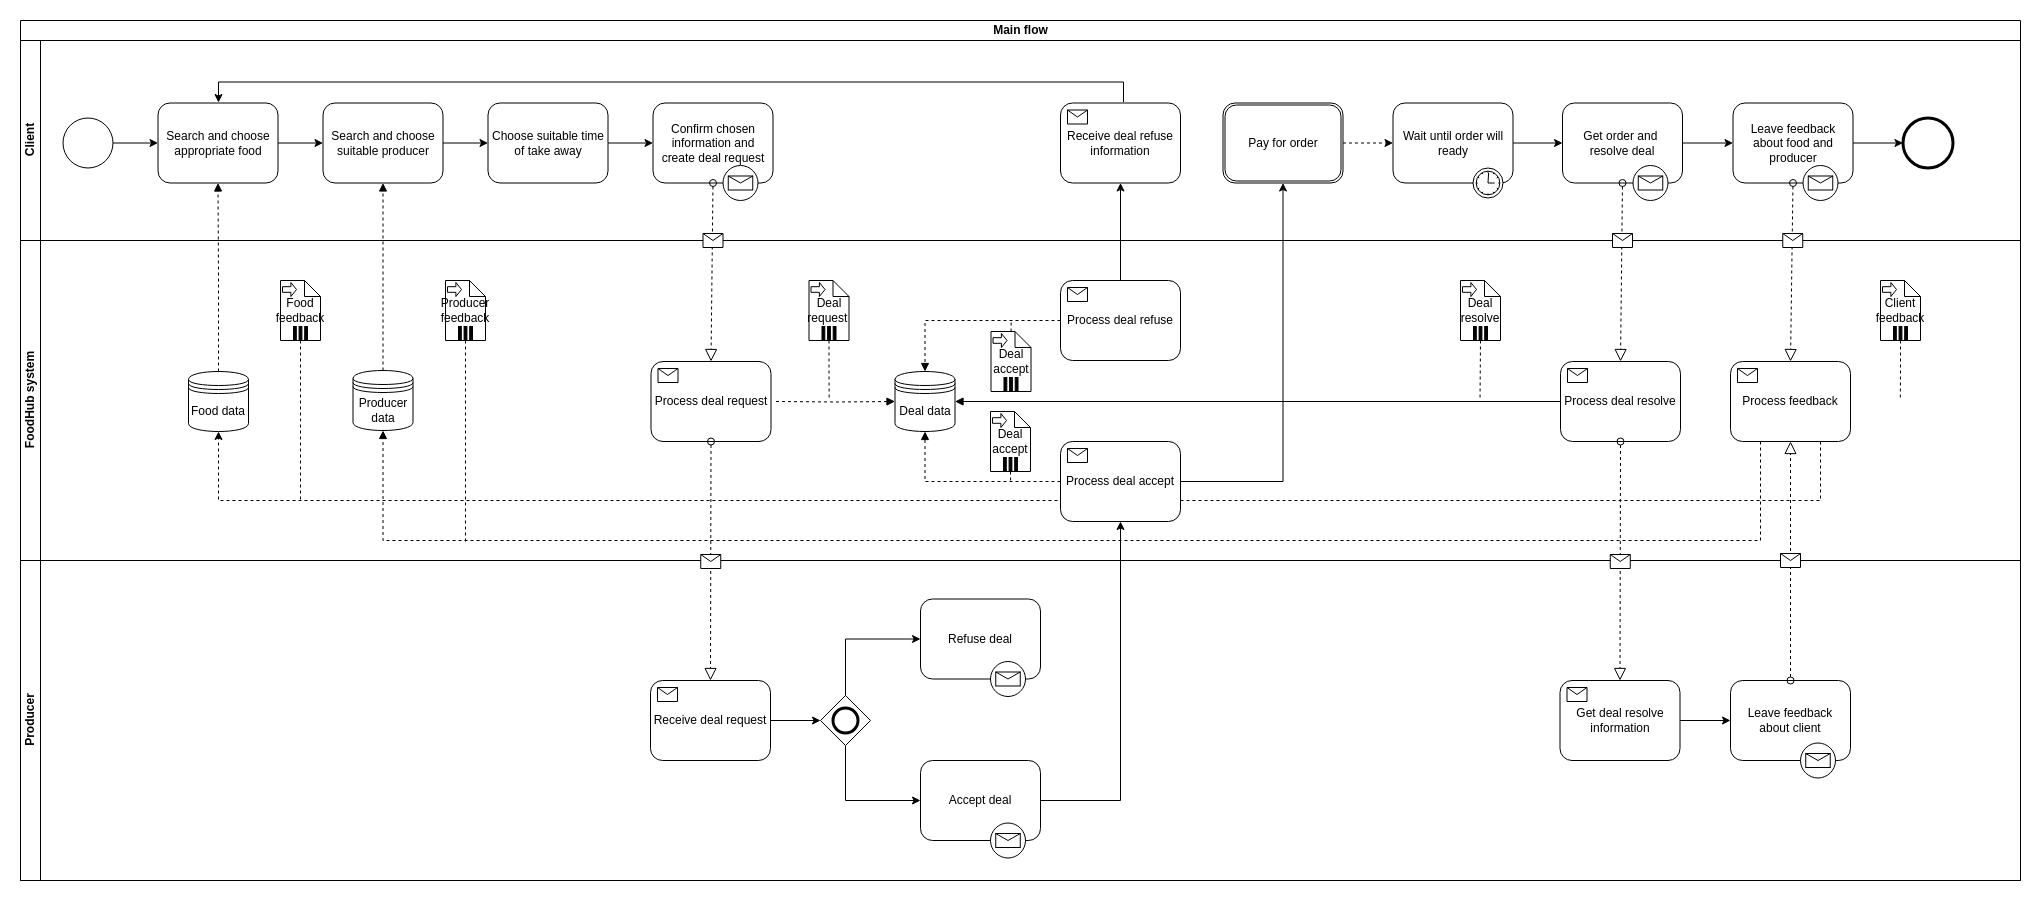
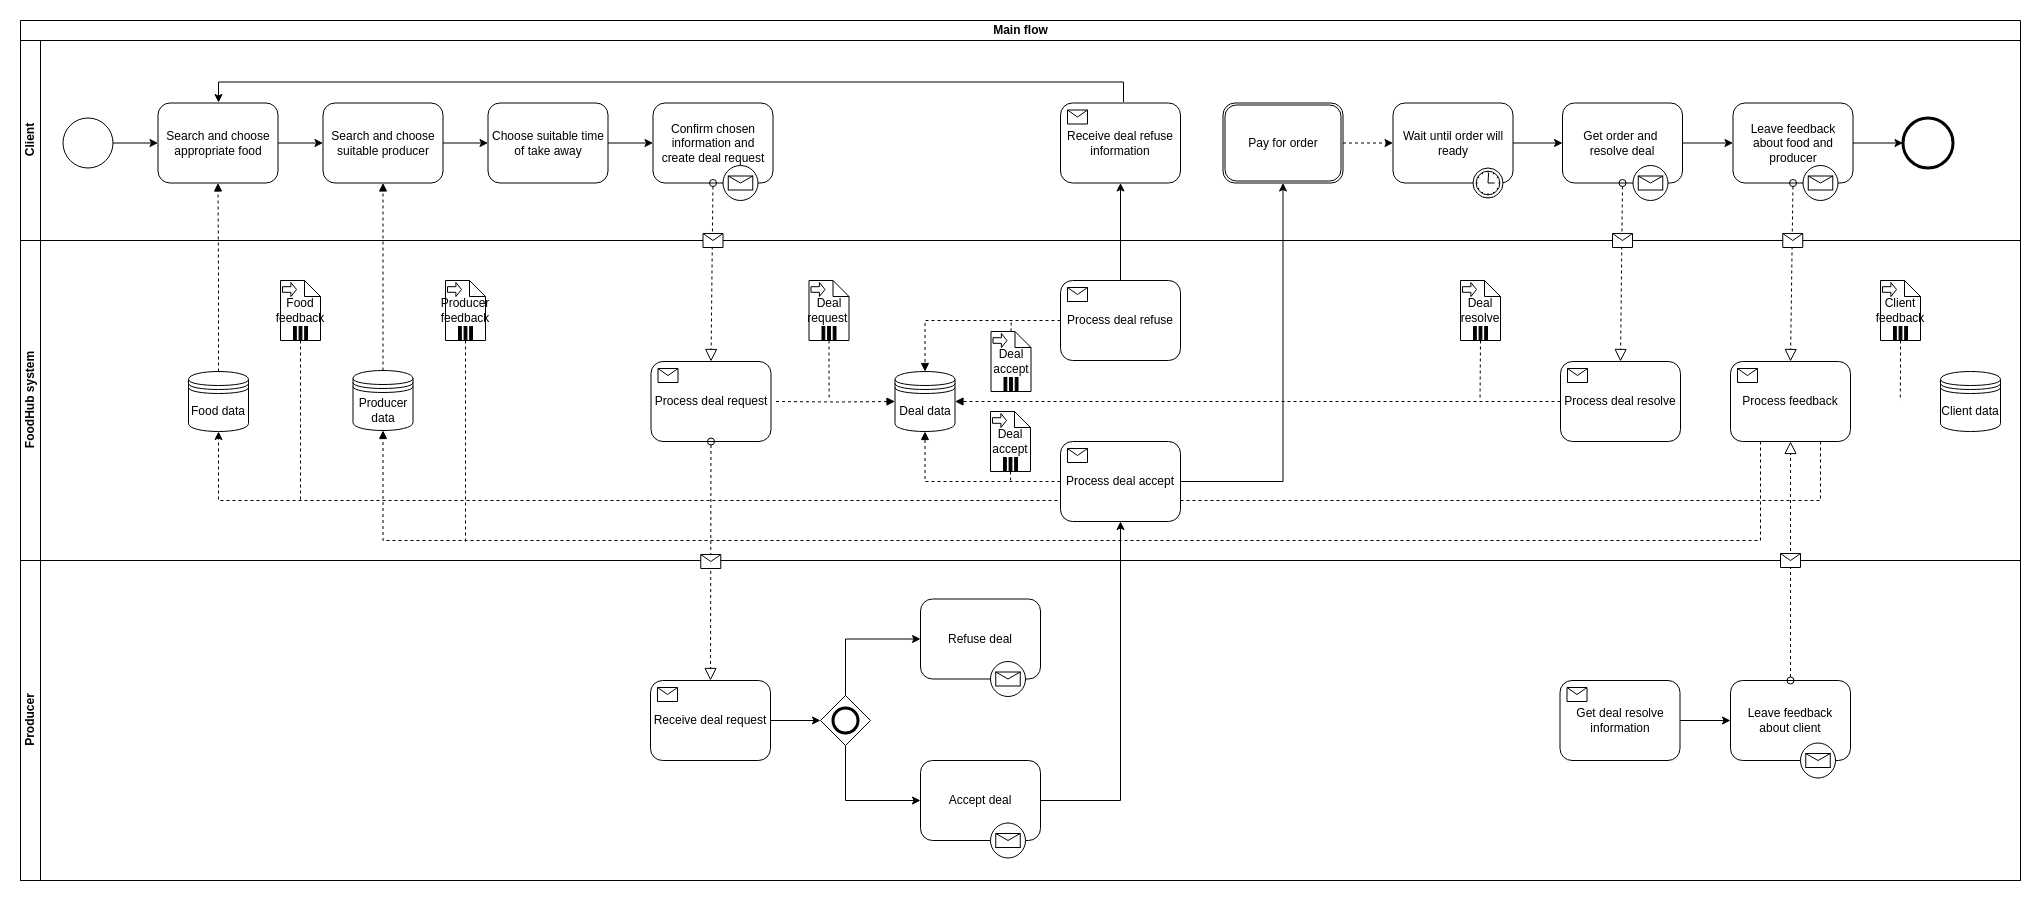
(1262, 402) -> (1262, 402)
none -> (1971, 402)
(1620, 556) -> none
